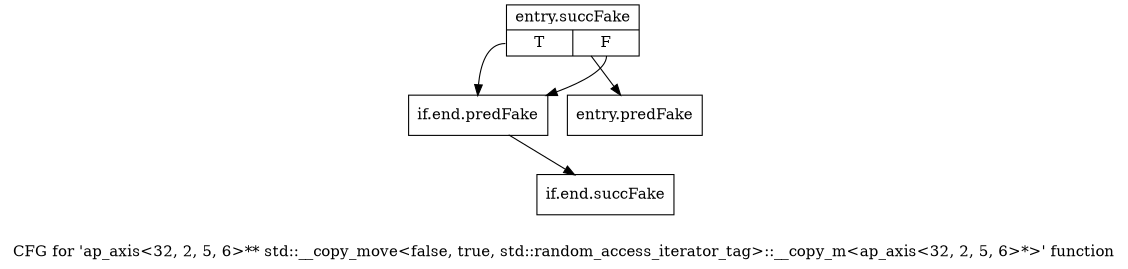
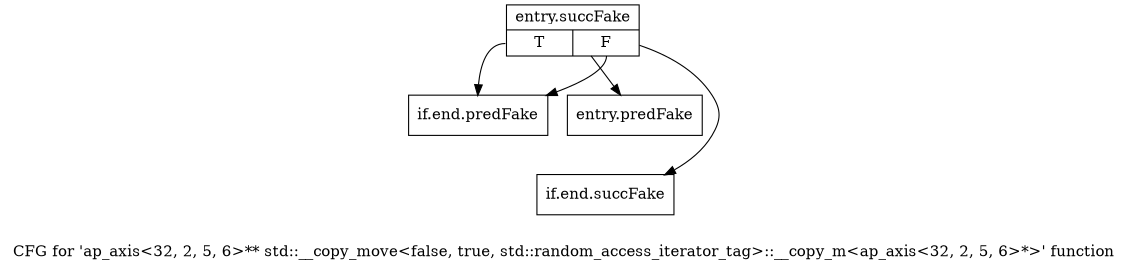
(537, 152) -> (713, 97)
